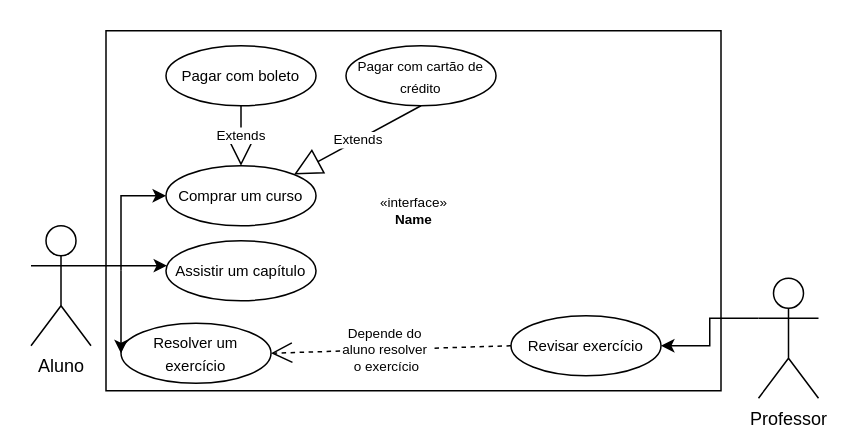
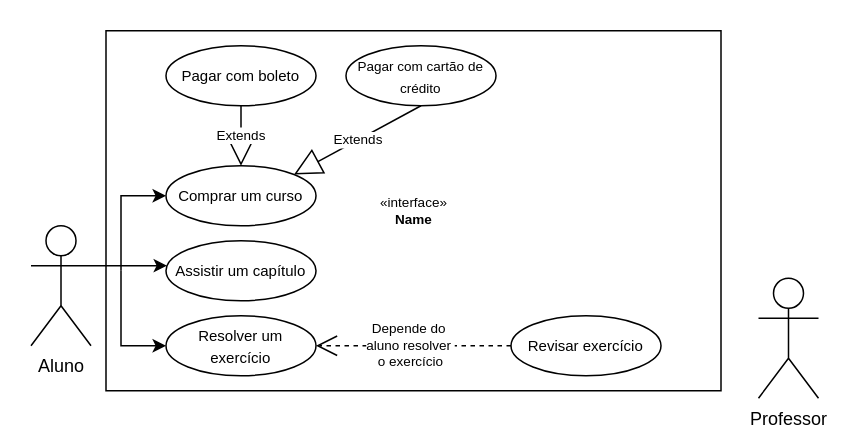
(710, 327) -> none
(196, 353) -> (241, 346)
